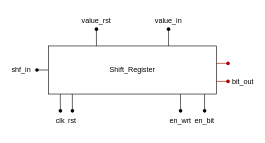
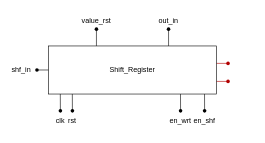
(168, 21) -> (168, 21)
(243, 81) -> none
(204, 121) -> (204, 121)
